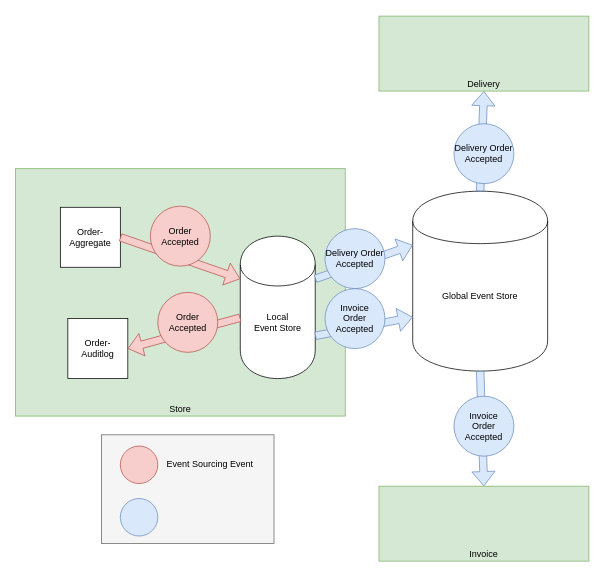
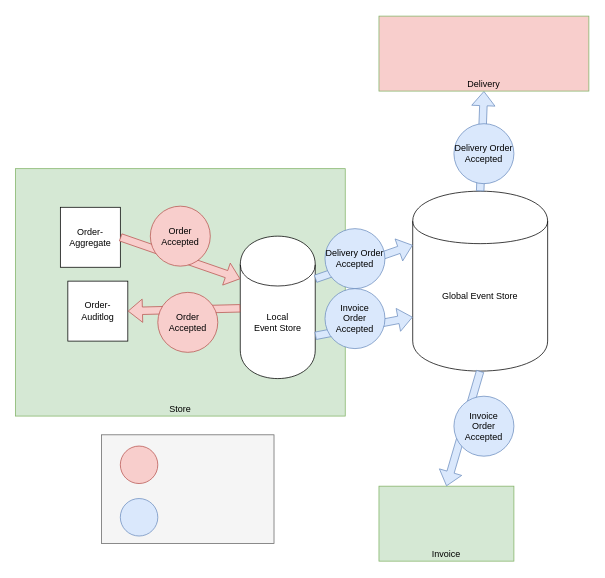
(484, 53) -> (484, 53)
(98, 348) -> (98, 311)
(214, 465) -> none
(484, 524) -> (447, 524)
